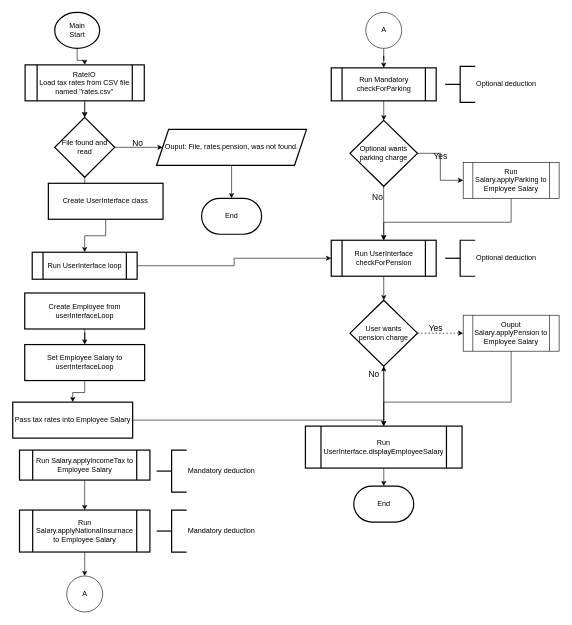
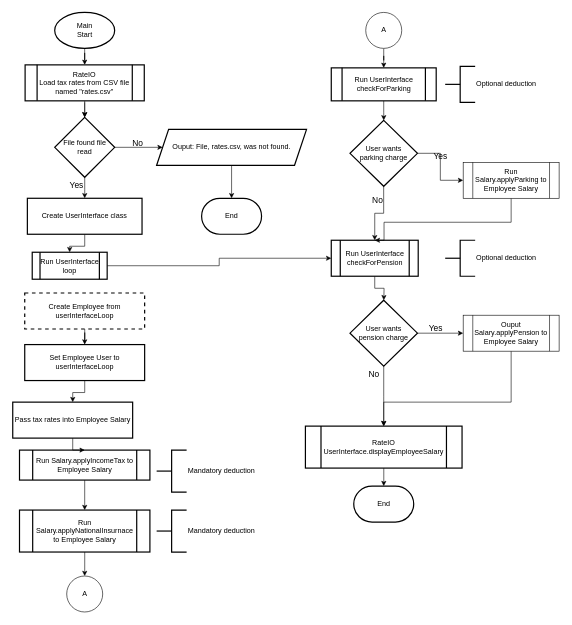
(77, 30) -> (85, 30)
(384, 84) -> (384, 84)
(85, 147) -> (85, 147)
(232, 147) -> (232, 147)
(384, 153) -> (384, 153)
(106, 201) -> (85, 216)
(384, 258) -> (375, 258)
(85, 266) -> (70, 266)
(85, 311) -> (85, 311)
(437, 333) -> (437, 333)
(85, 363) -> (85, 363)
(257, 420) -> (73, 448)
(384, 447) -> (384, 447)
